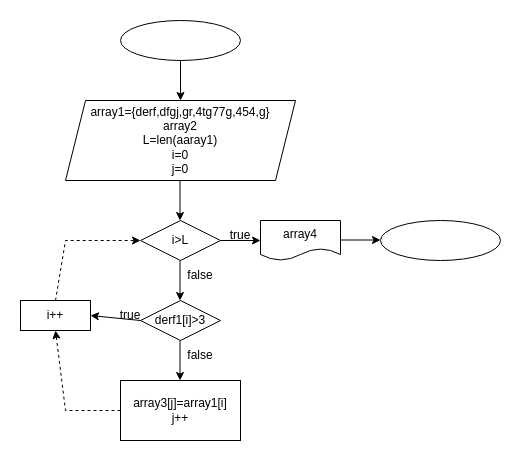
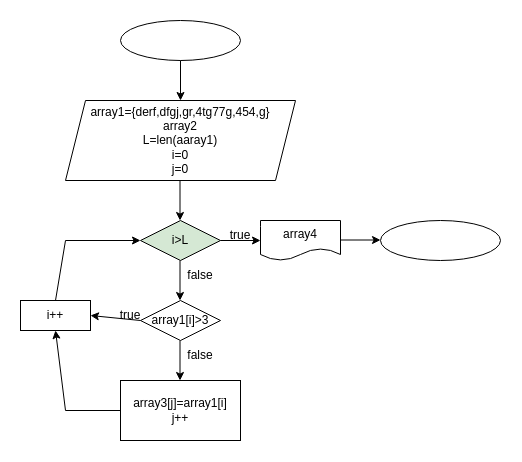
(70, 241) -> (70, 241)
(181, 241) -> (181, 241)
(181, 321) -> (181, 321)
(64, 401) -> (64, 401)
